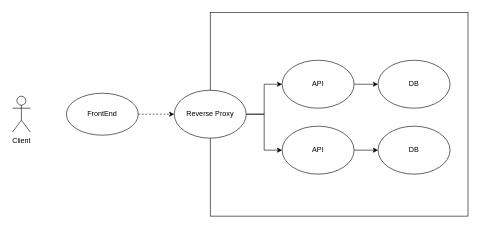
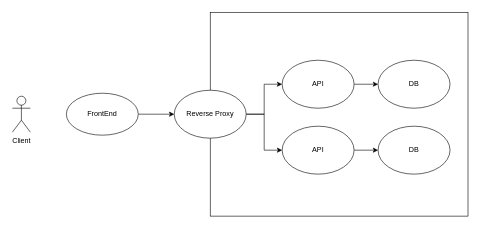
(154, 114) -> (154, 114)
